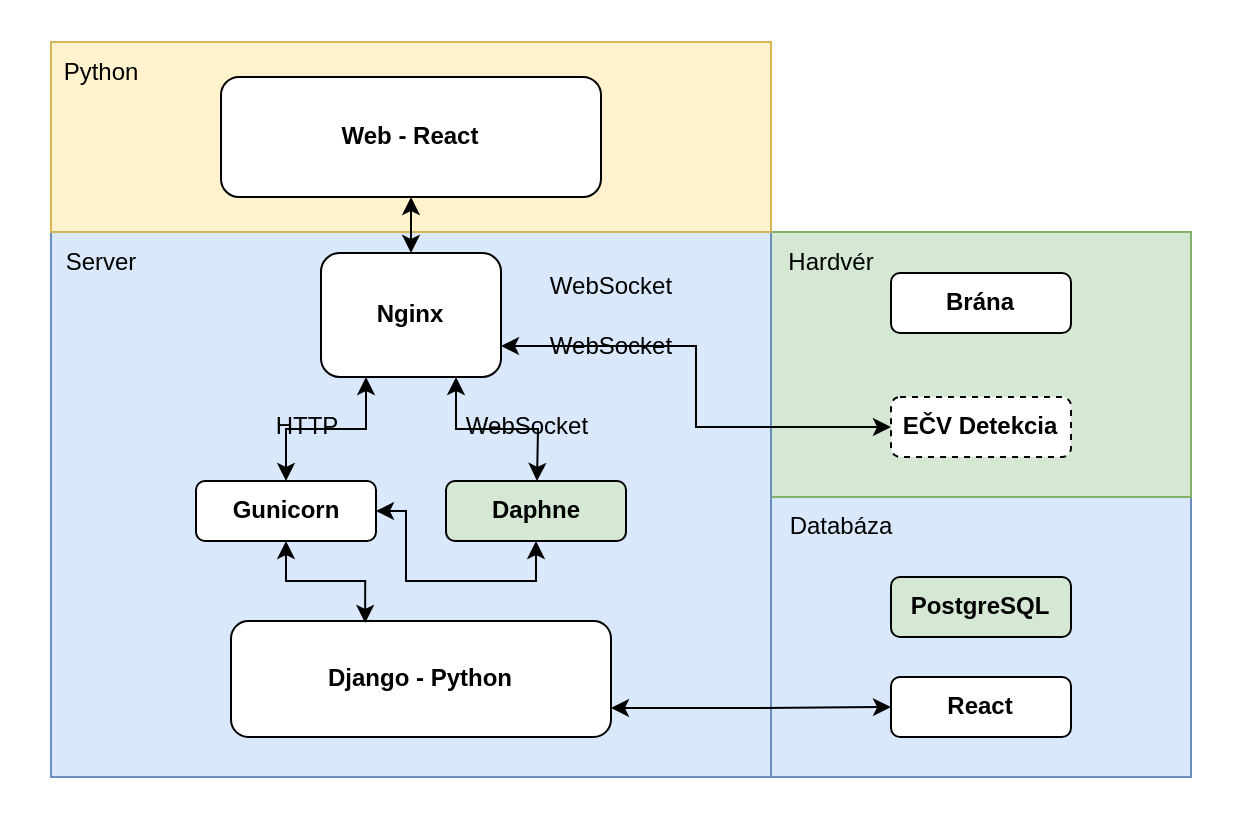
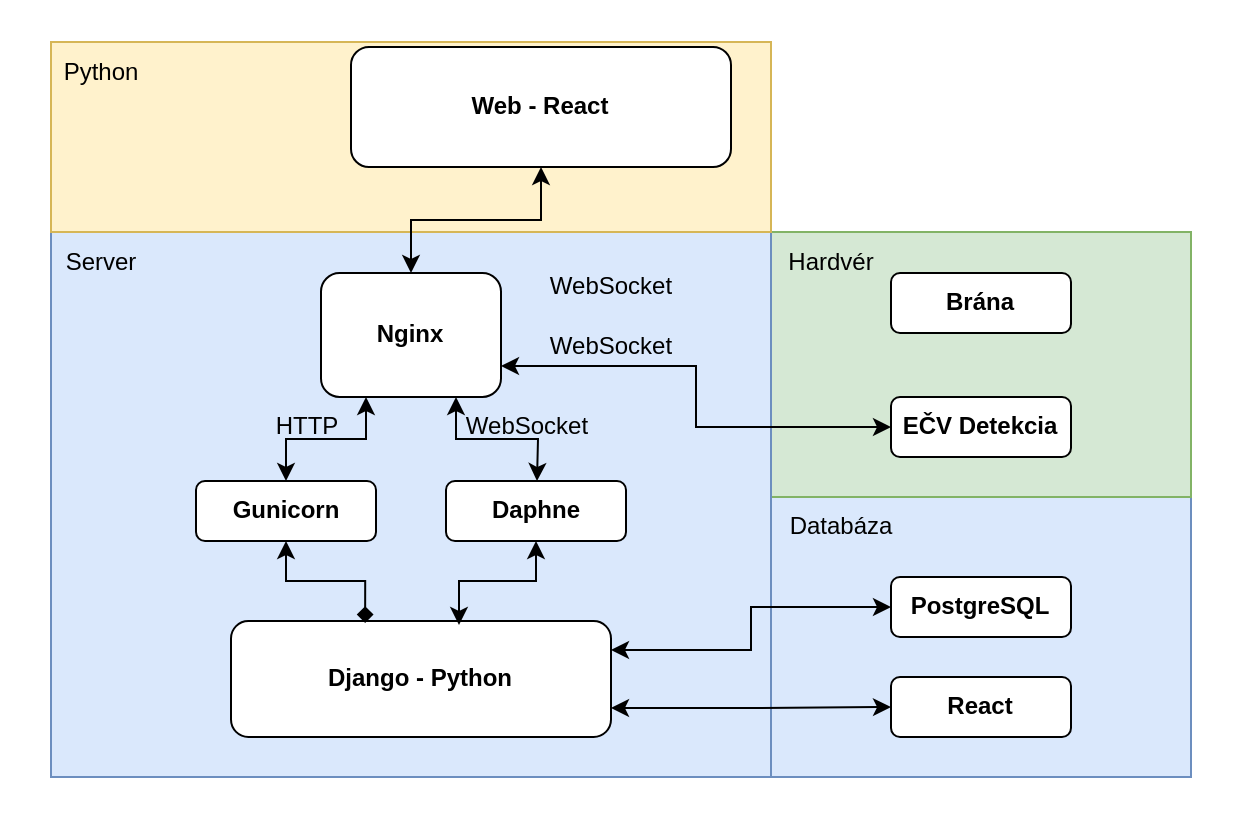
(411, 137) -> (541, 107)
(411, 315) -> (411, 335)
(981, 427) -> (981, 427)
(536, 511) -> (536, 511)
(406, 565) -> (459, 595)
(365, 607) -> (365, 607)
(981, 607) -> (981, 607)
none -> (751, 629)
